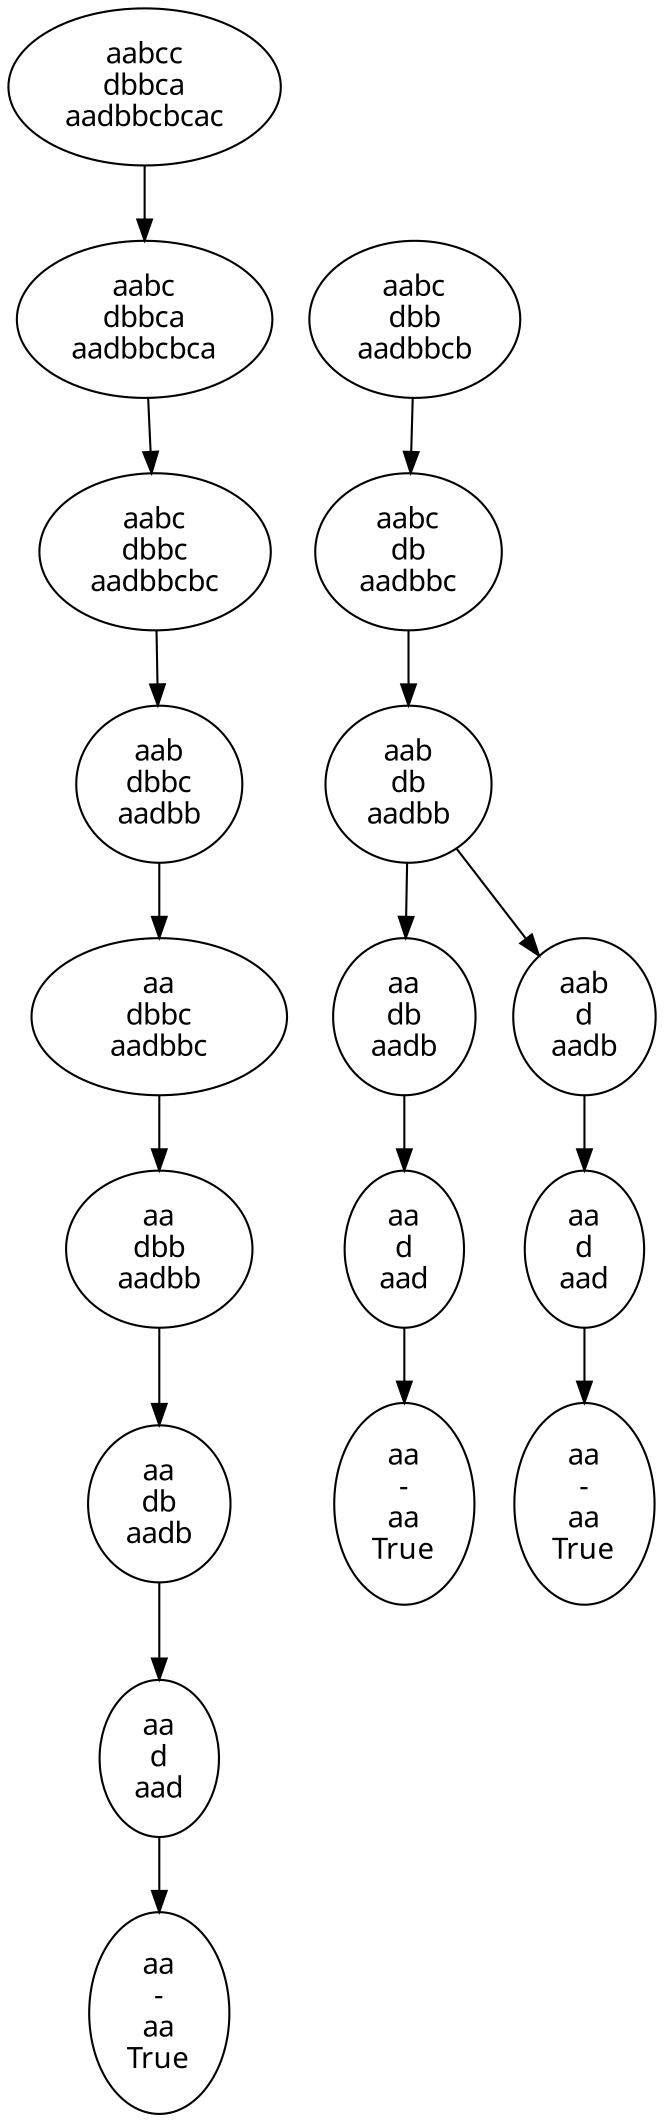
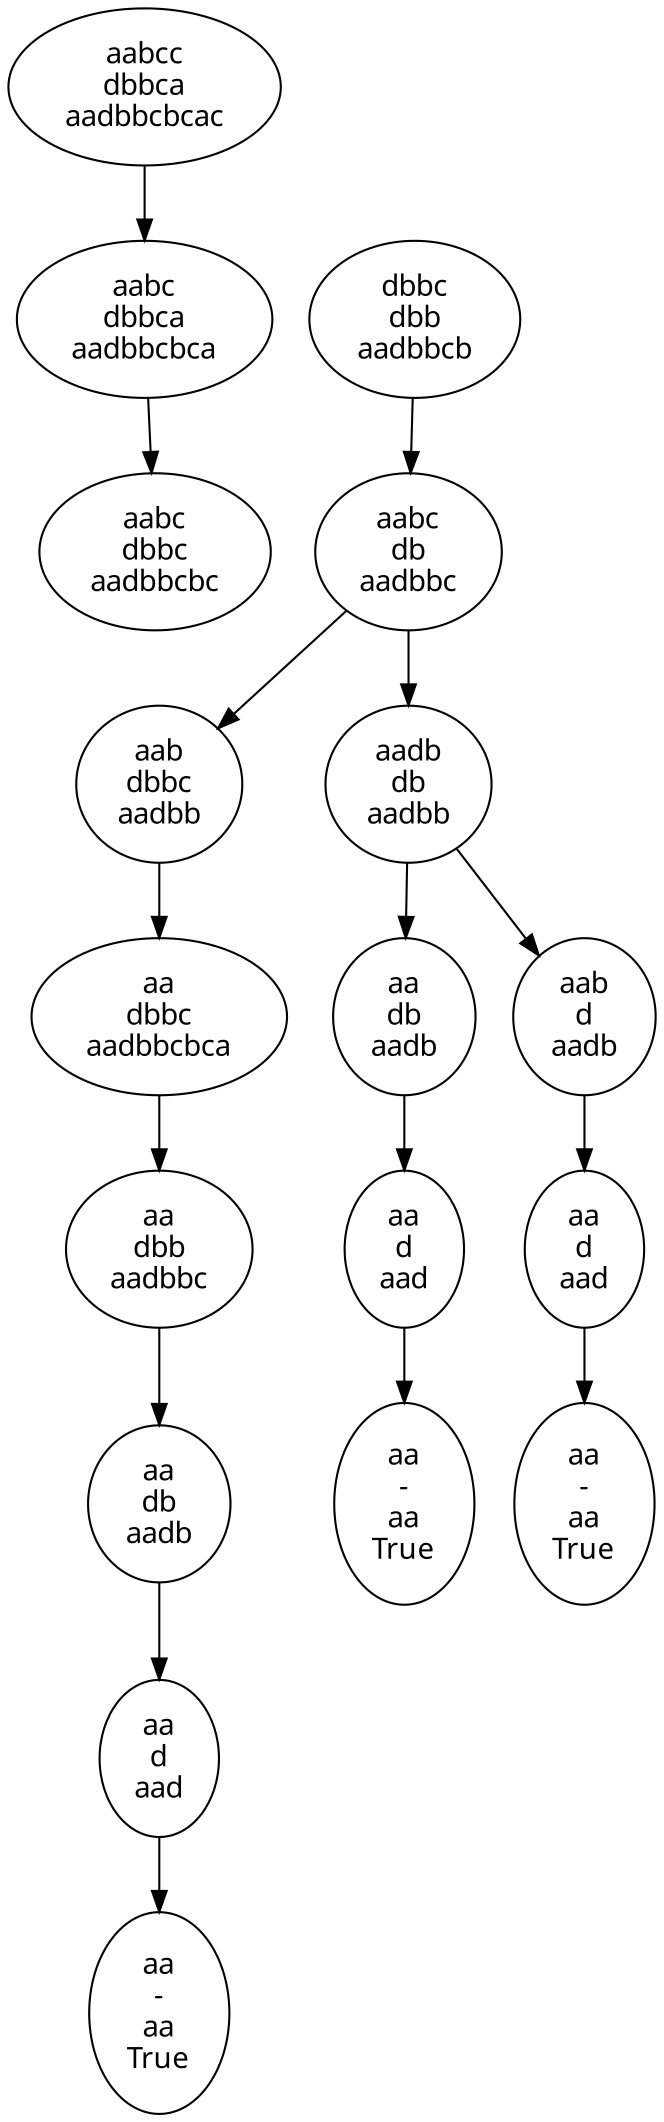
(415, 319) -> (415, 319)
(157, 657) -> (290, 662)
(409, 784) -> (409, 784)
(159, 1017) -> (159, 1017)
(159, 1249) -> (159, 1249)
